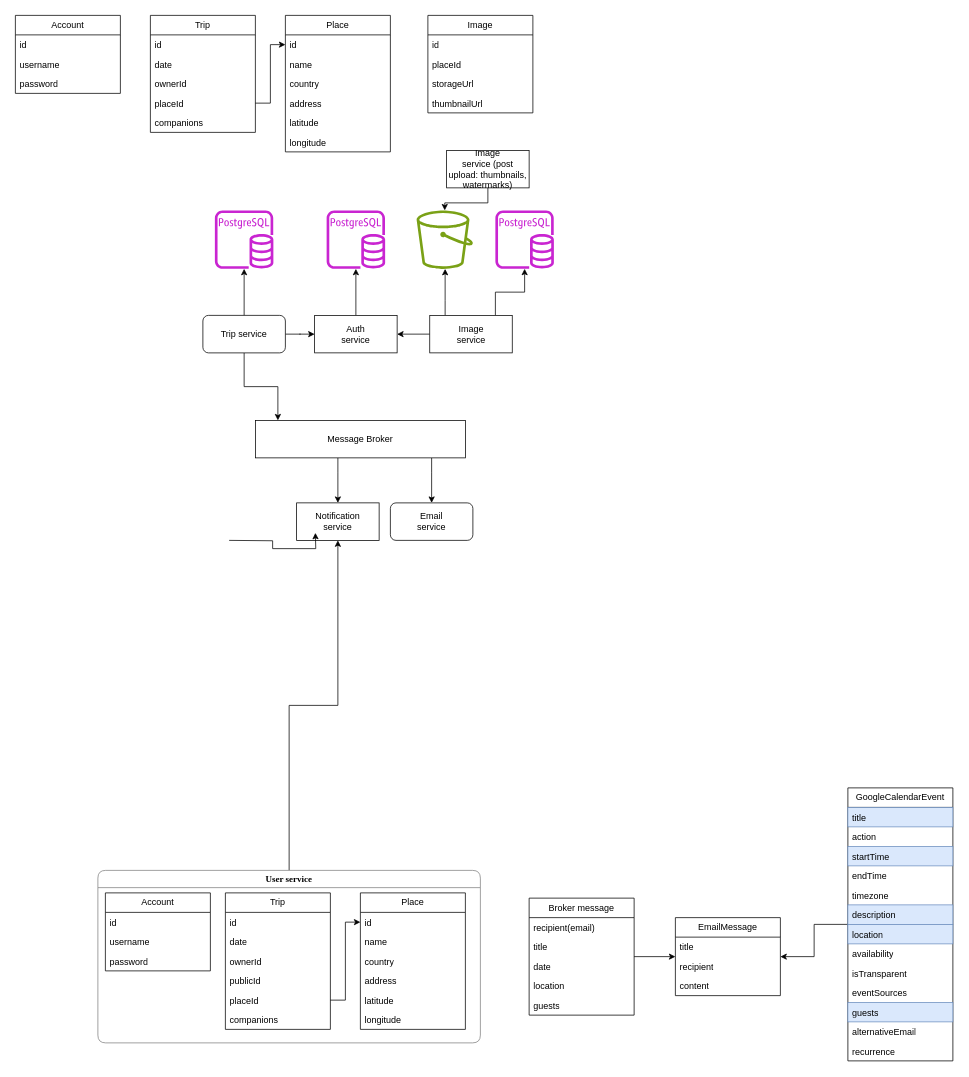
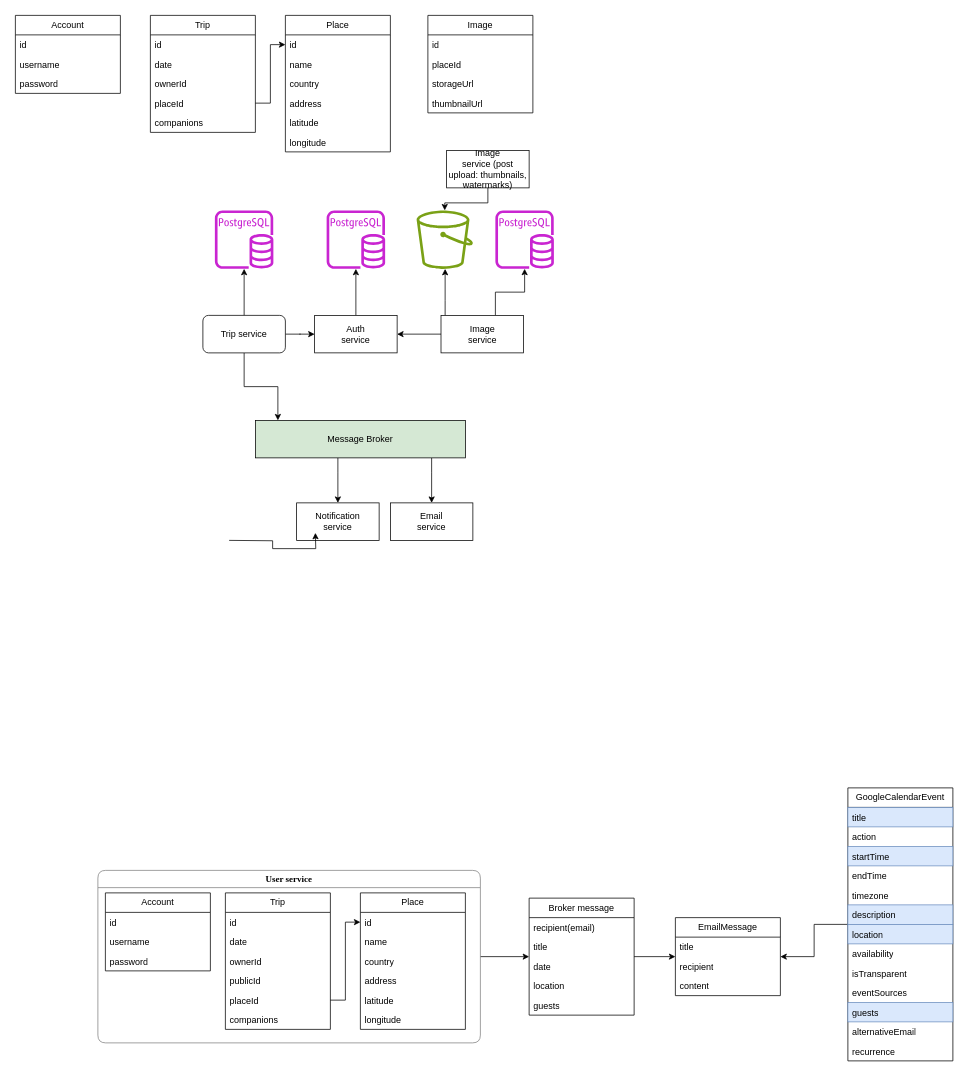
(471, 334) -> (482, 334)
(360, 439) -> (360, 439)
(432, 522) -> (432, 522)
(314, 705) -> (503, 957)
